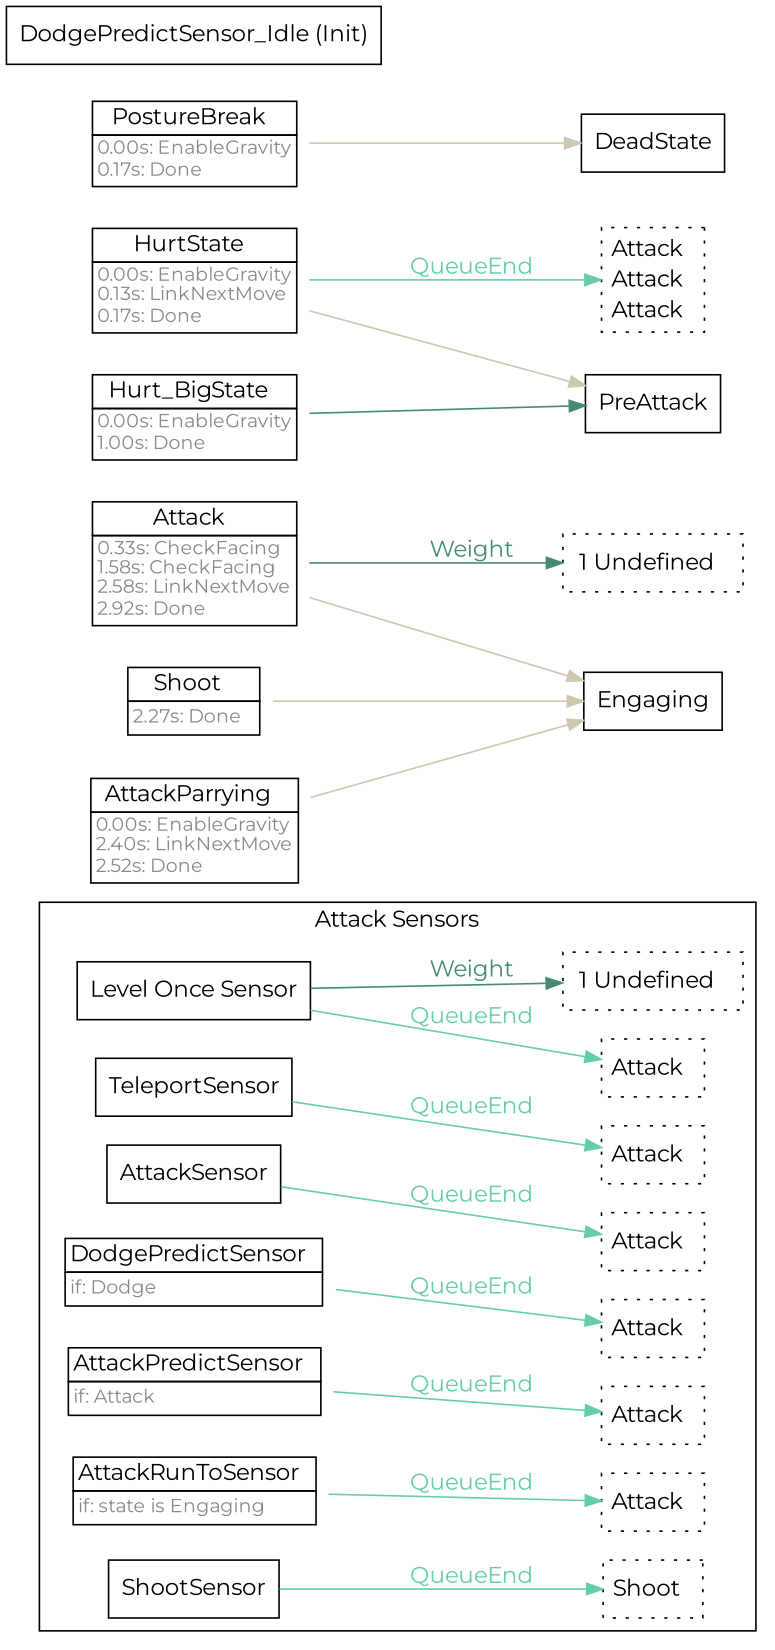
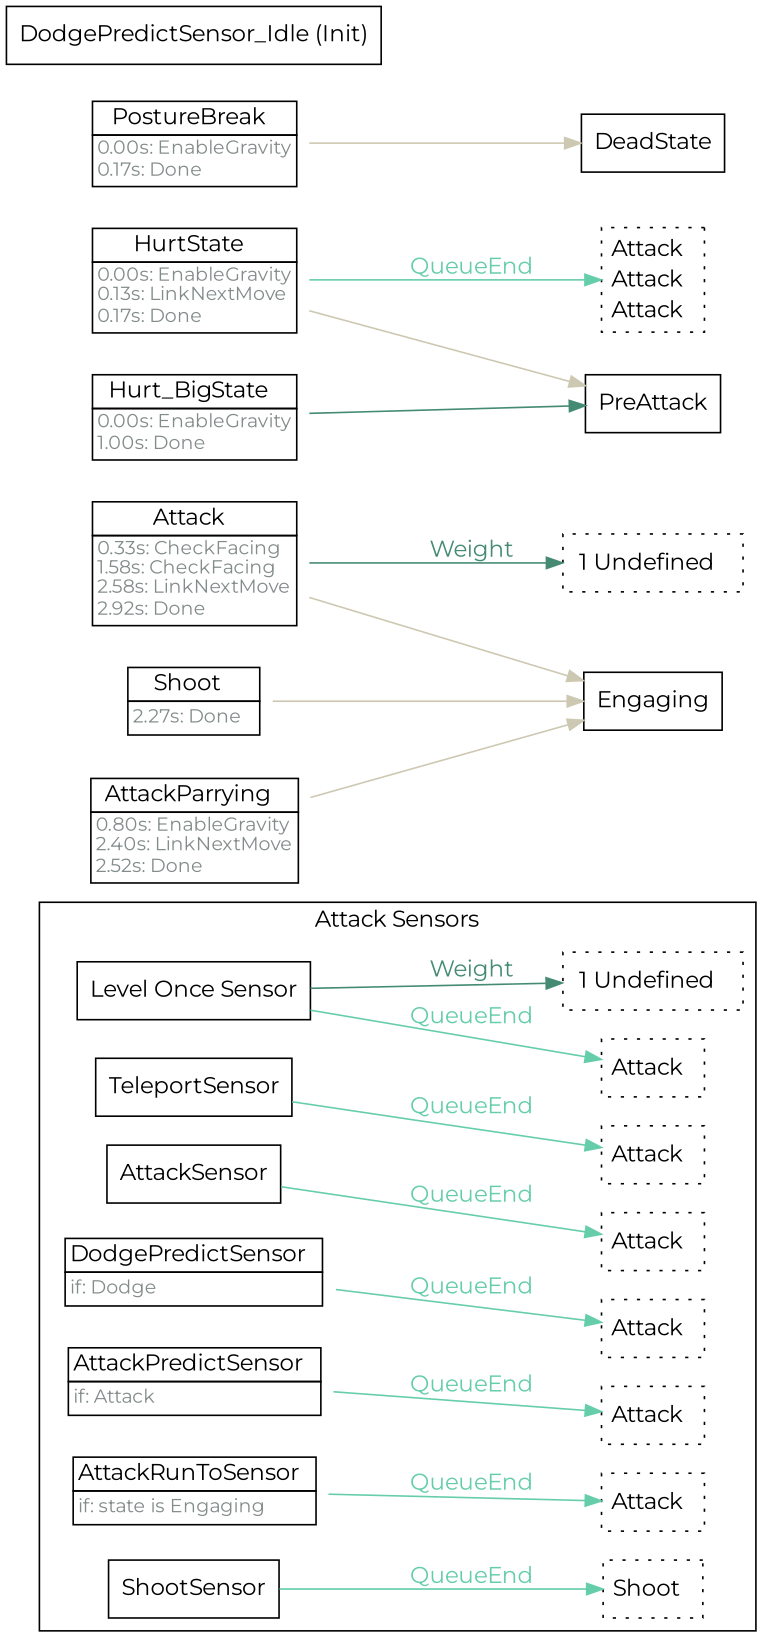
(193, 825) -> (193, 825)
